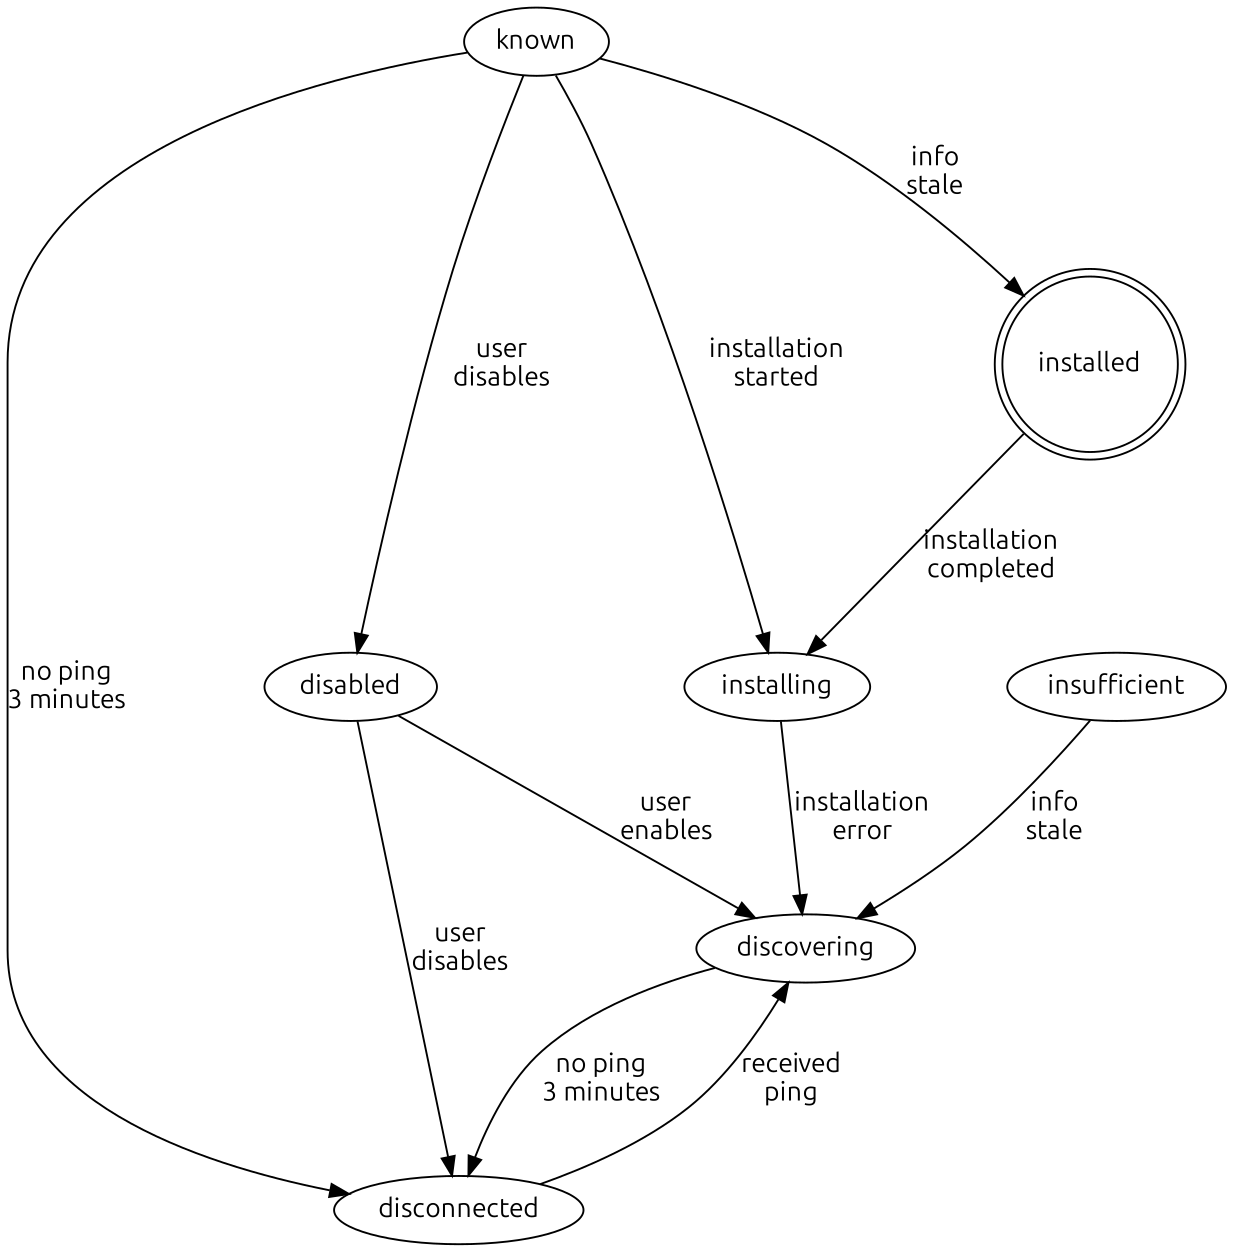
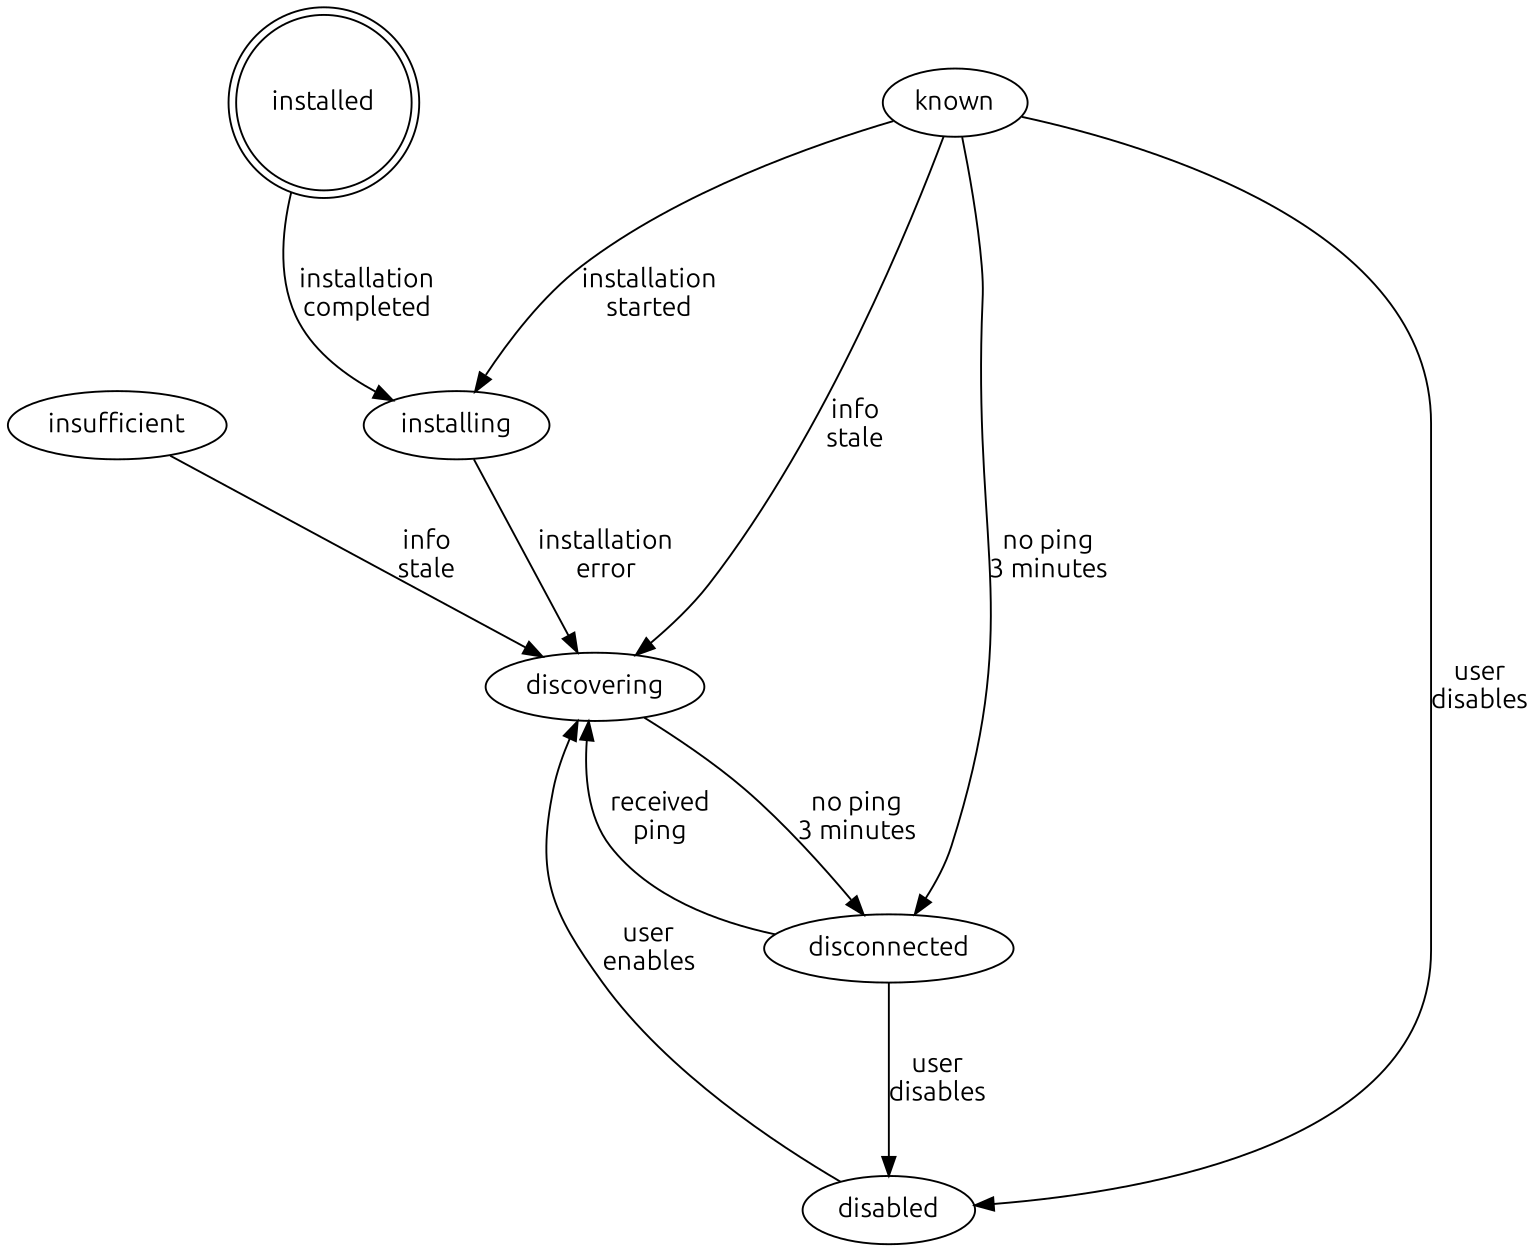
(821, 141) -> (822, 405)
(403, 939) -> (889, 1070)
